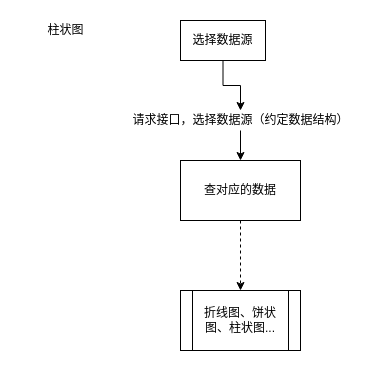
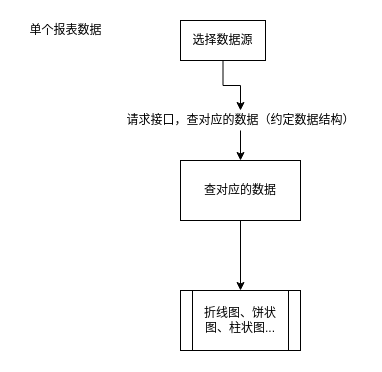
(66, 31) -> (66, 31)
(241, 121) -> (241, 121)
(241, 252) -> (241, 252)
